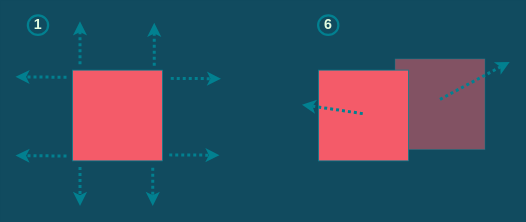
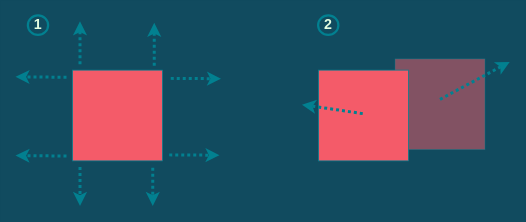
(328, 25) -> (328, 25)
